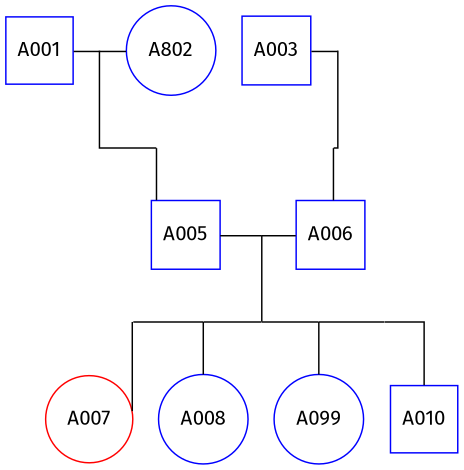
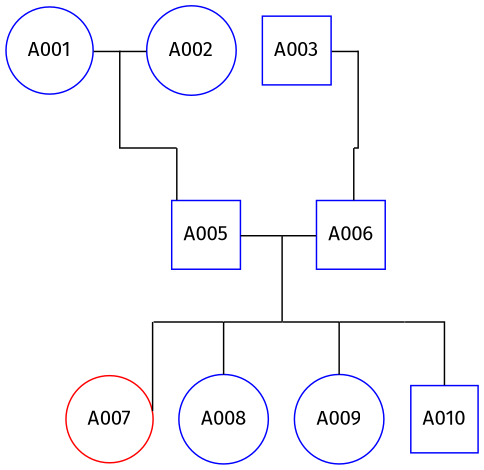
(39, 51) -> (50, 51)
(171, 51) -> (191, 51)
(319, 419) -> (339, 419)
